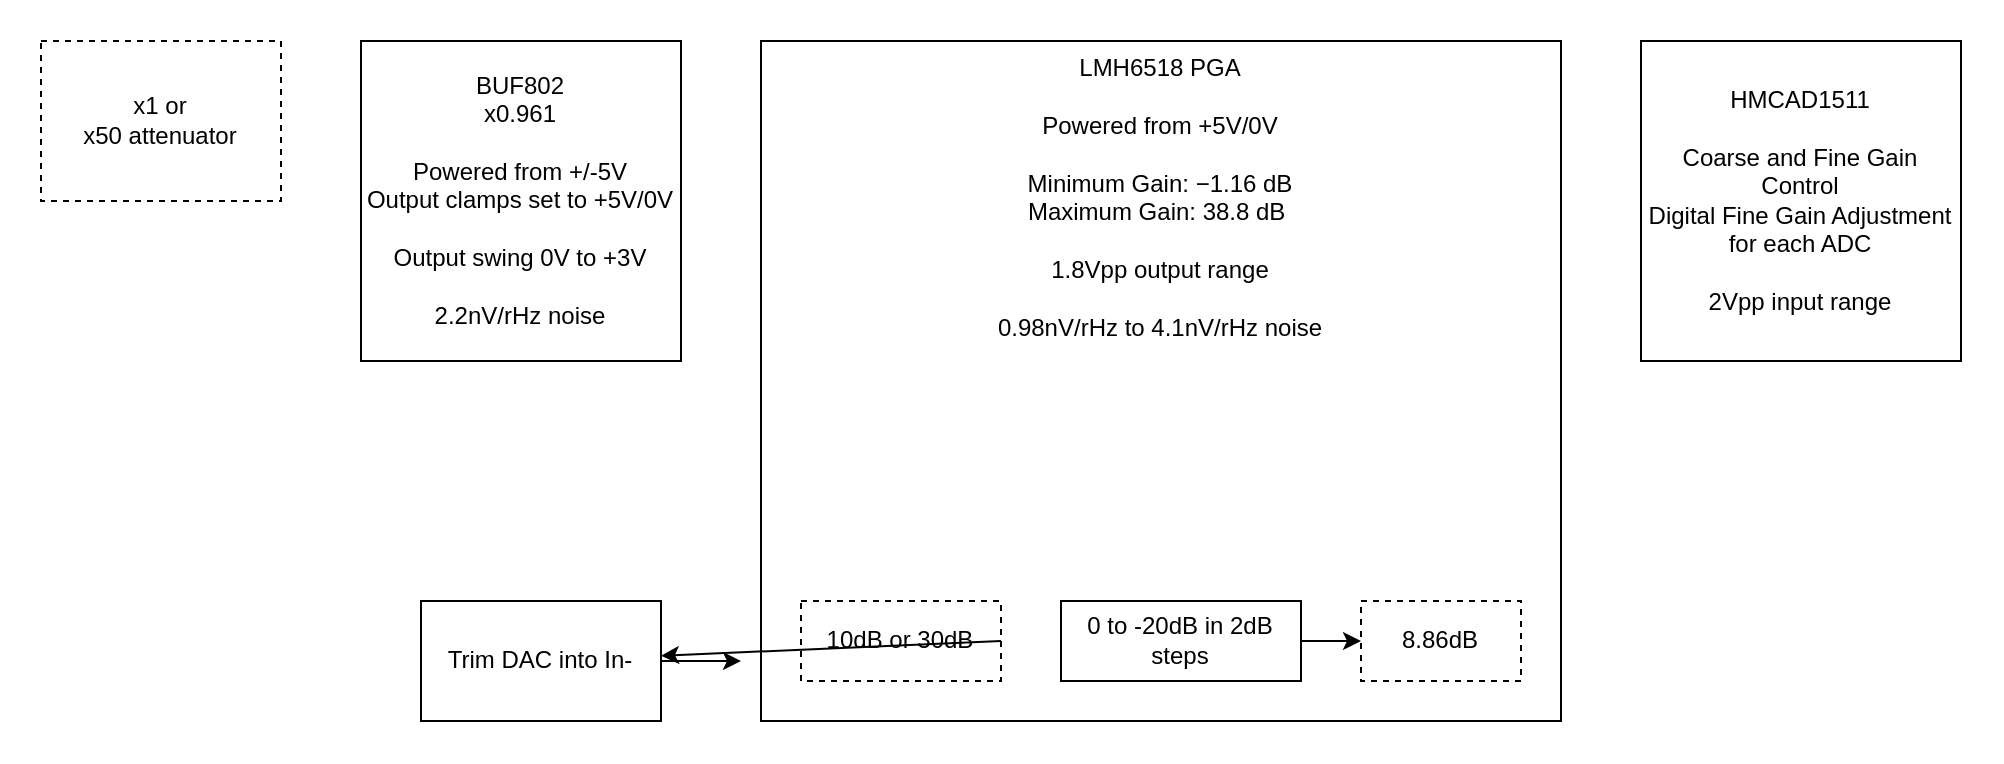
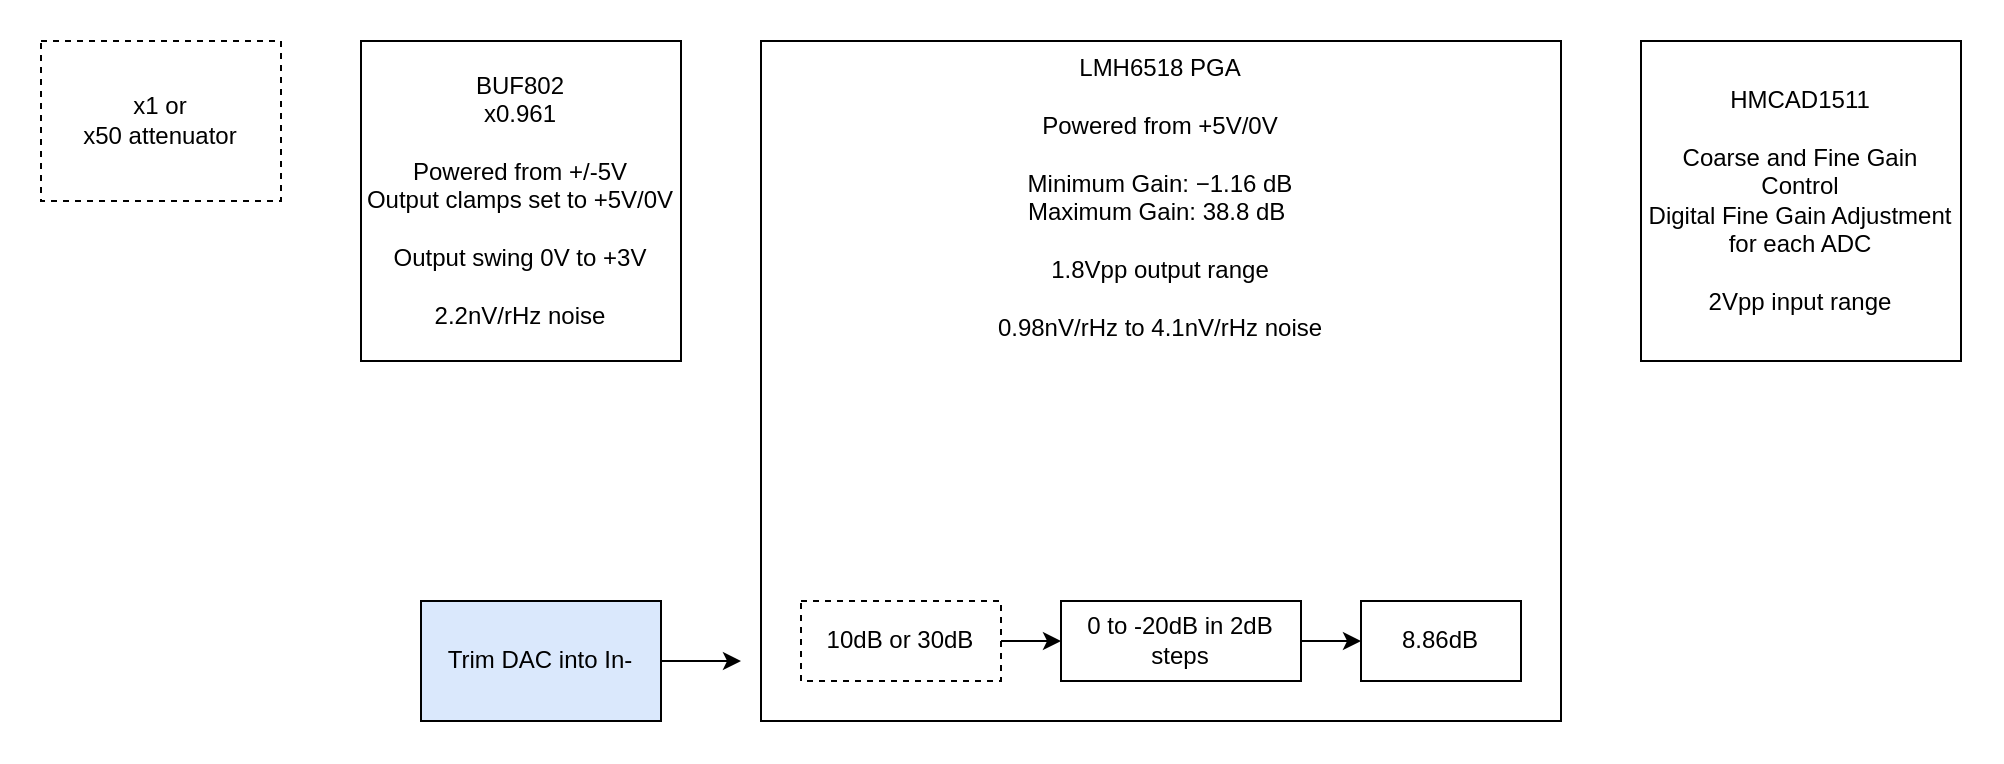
(1441, 641) -> (1441, 641)
(838, 648) -> (1024, 641)
(541, 661) -> (541, 661)
